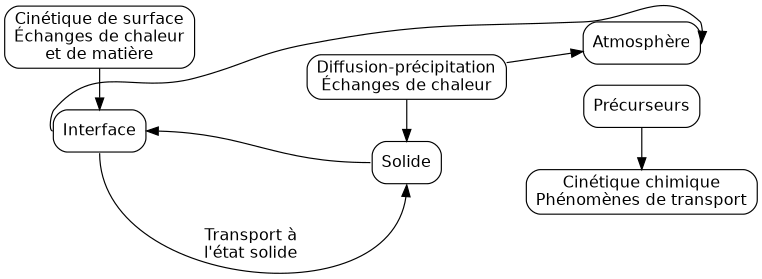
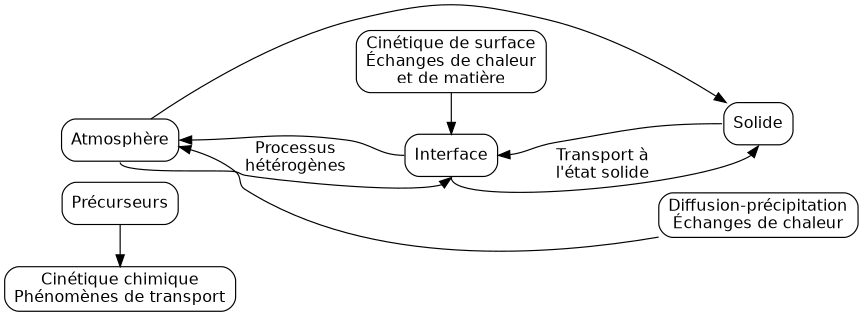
(407, 114) -> (430, 6)
none -> (280, 180)
